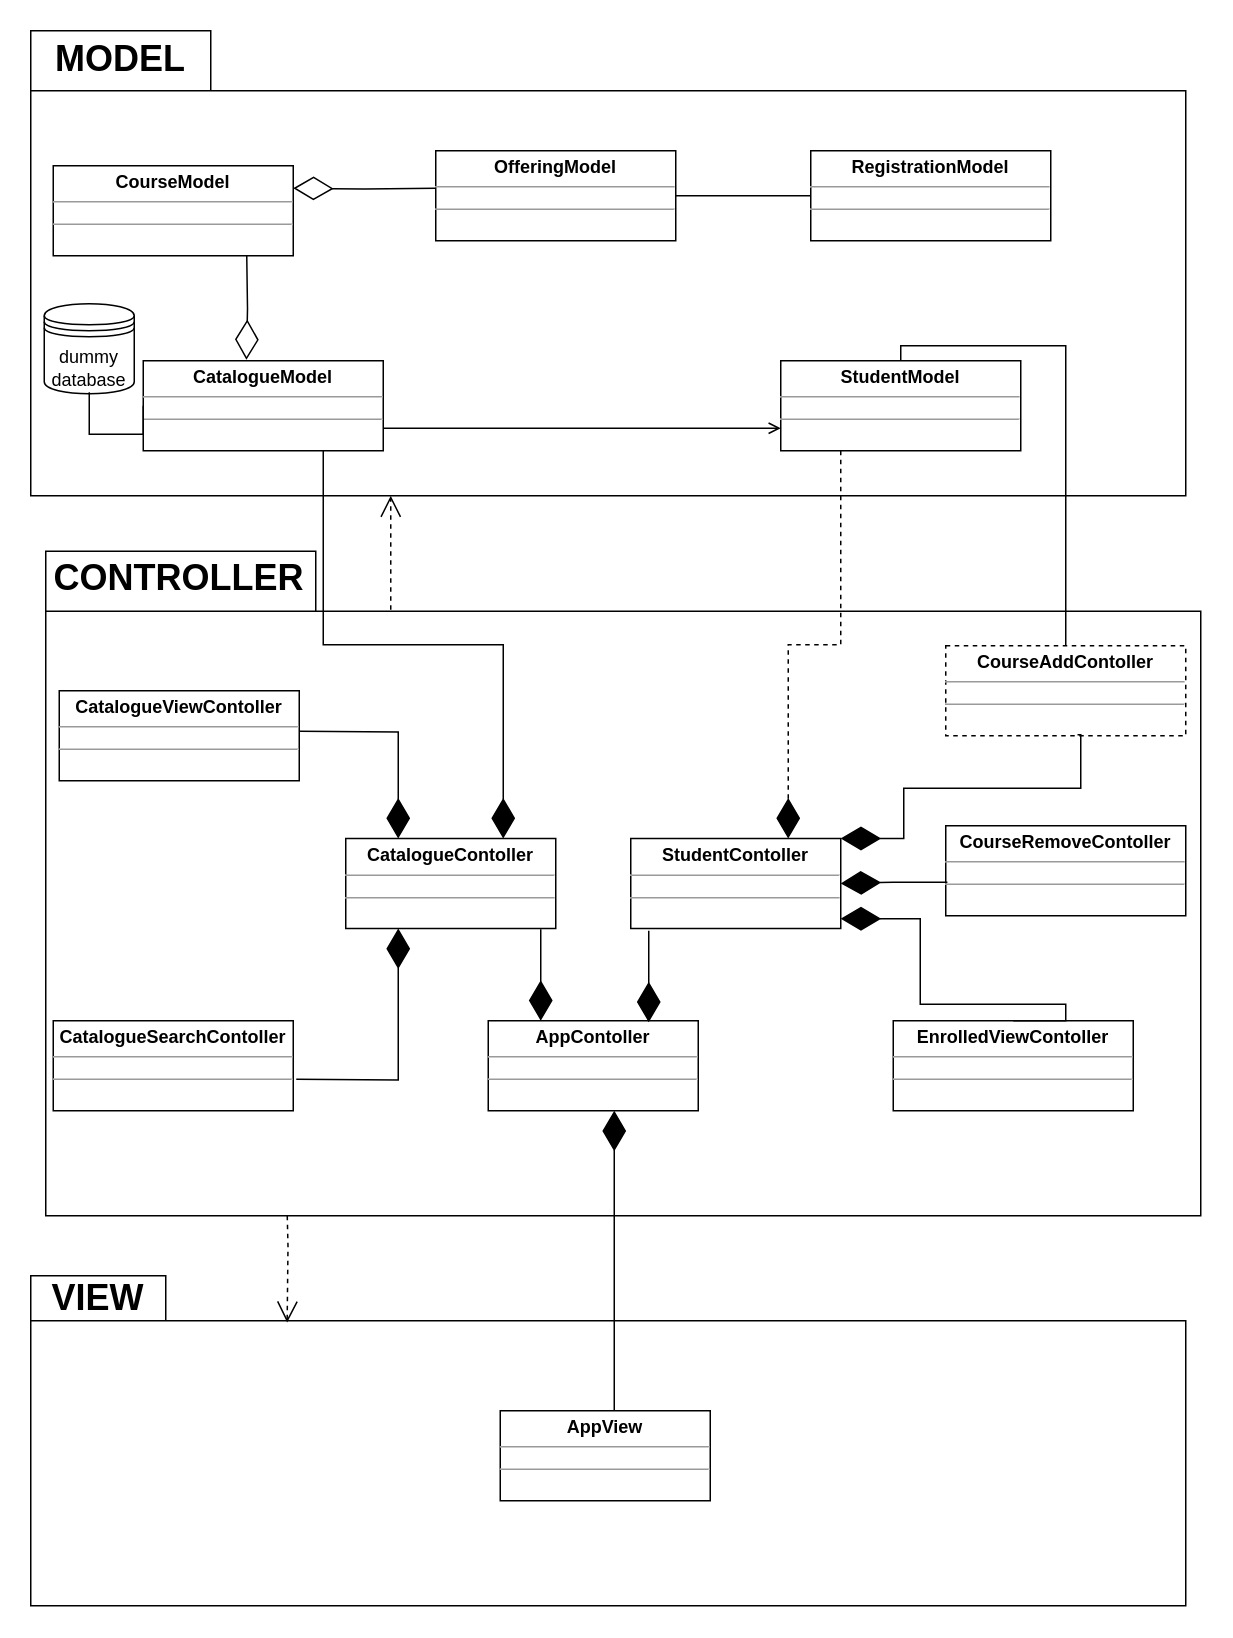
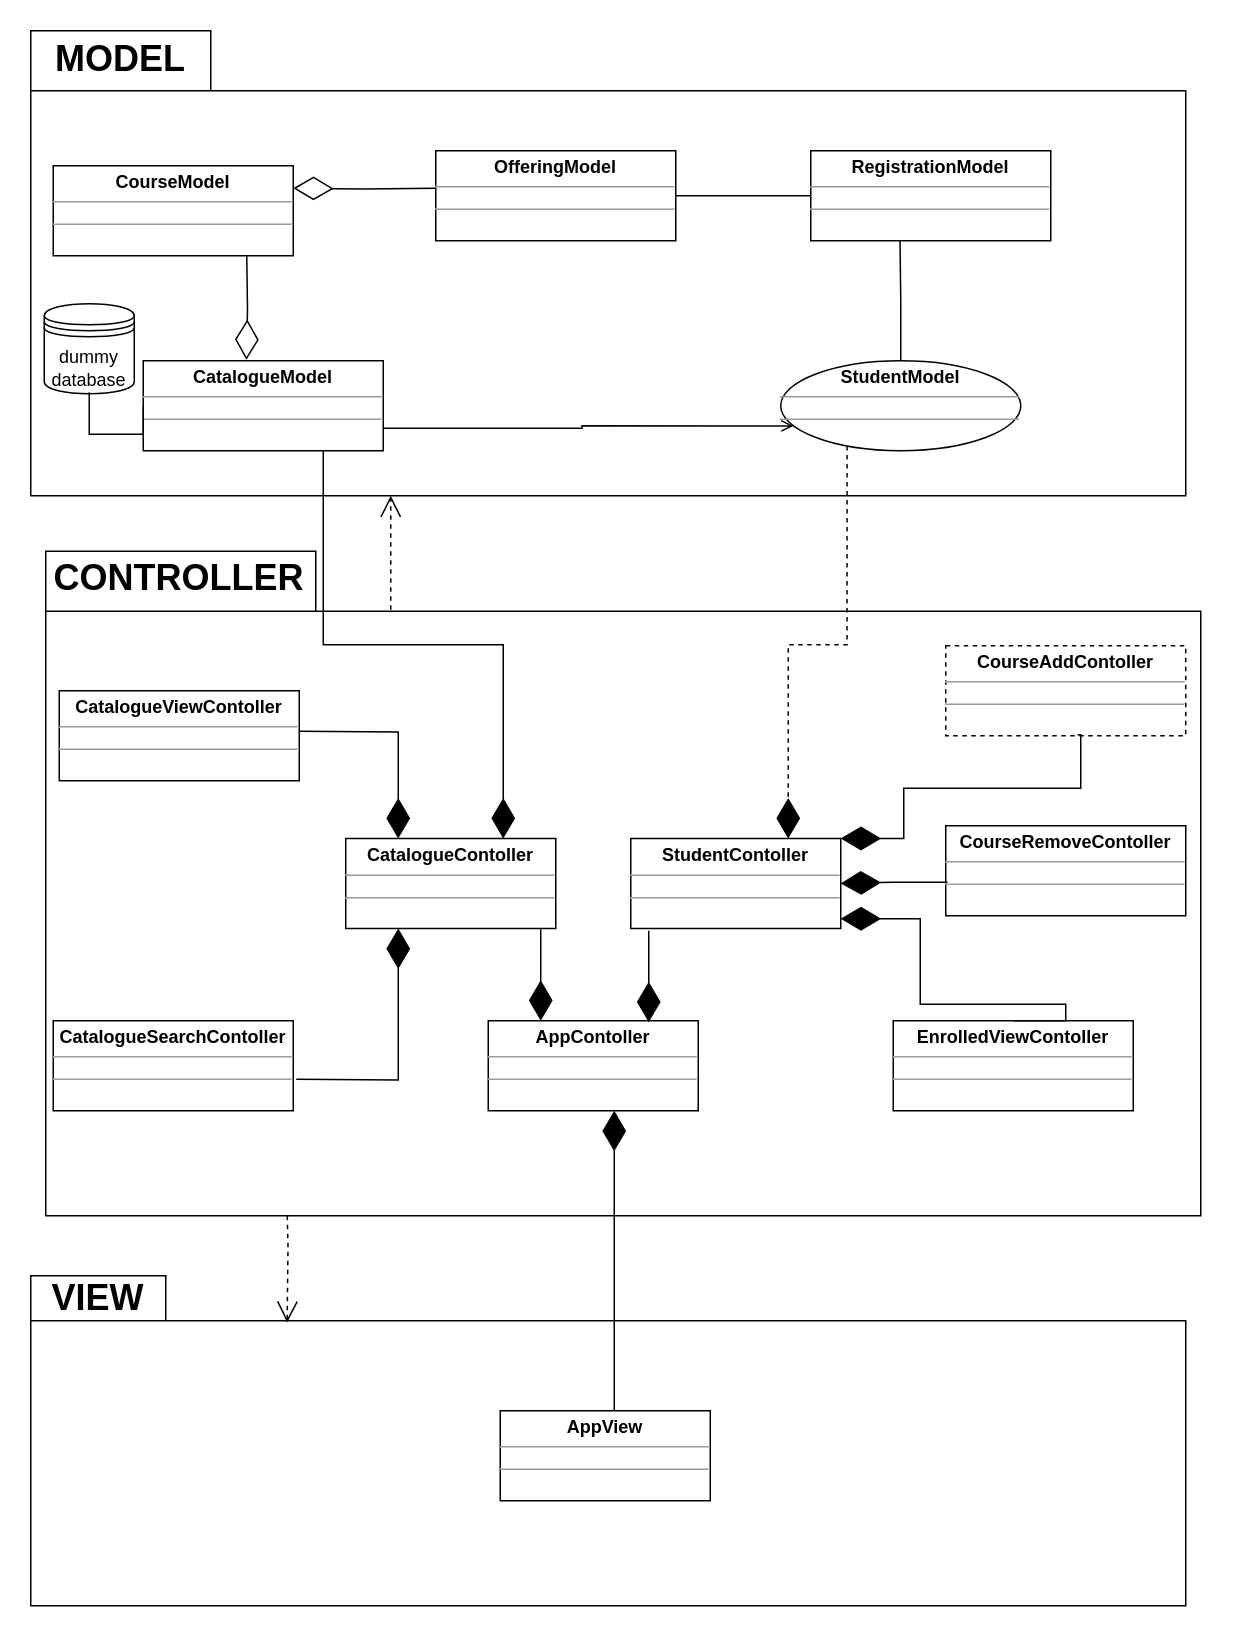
(901, 406) -> (901, 406)
(1066, 412) -> (901, 295)
